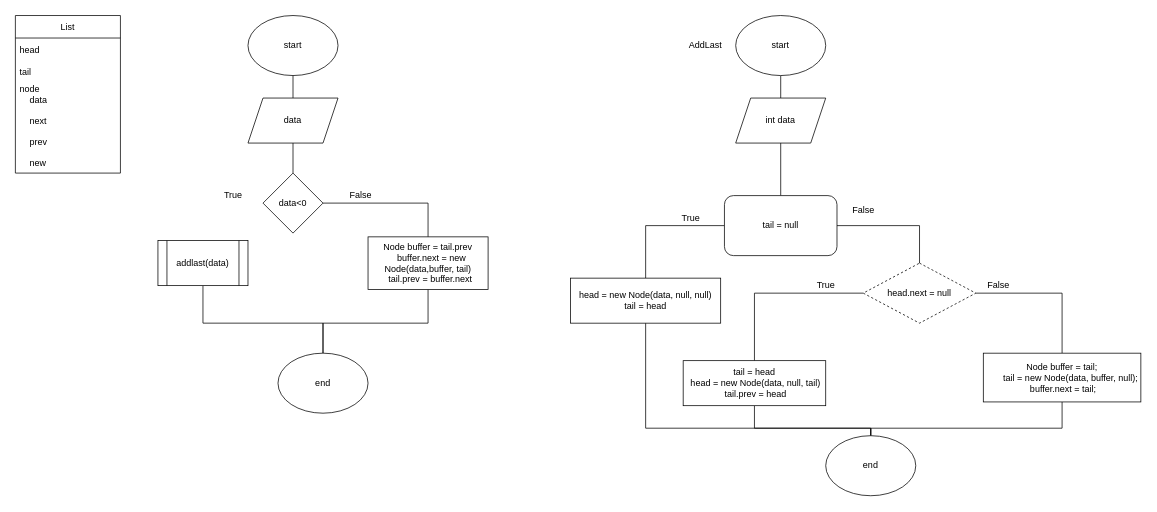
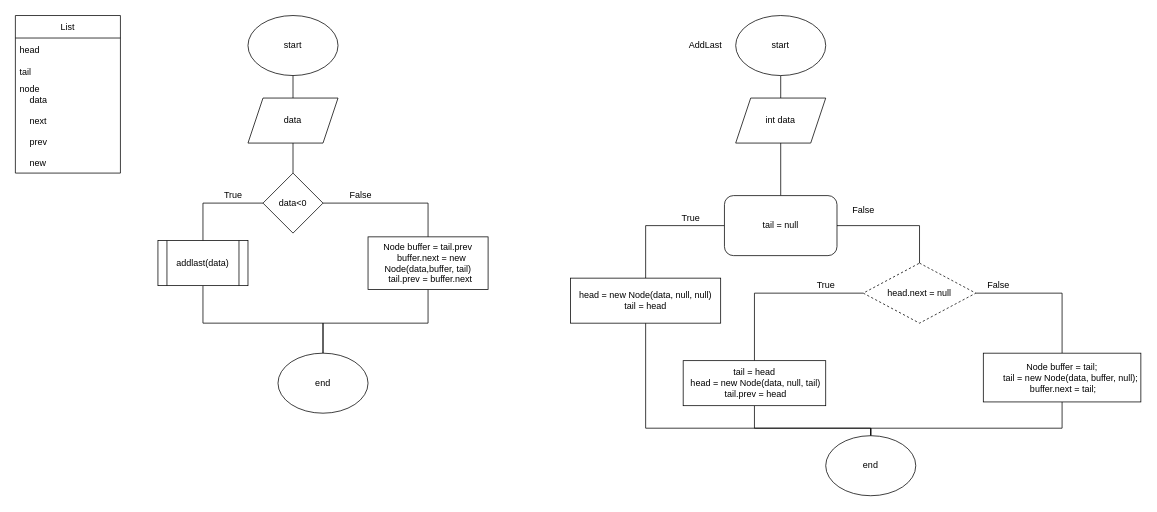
none -> (215, 203)
